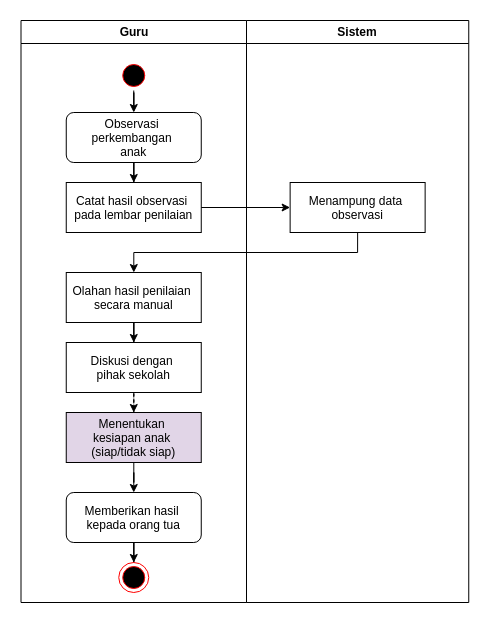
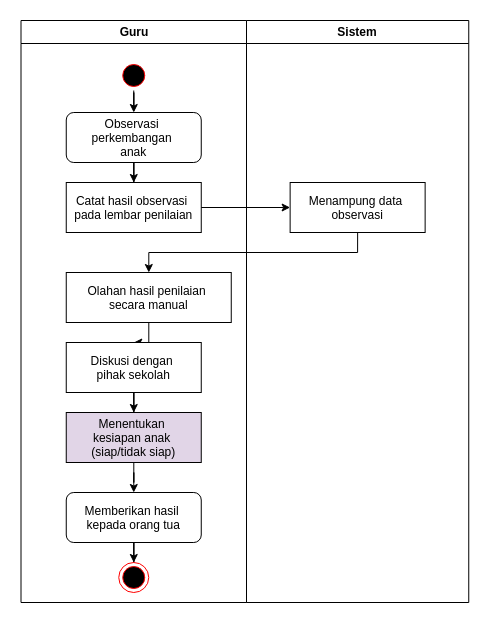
(134, 298) -> (149, 298)
(134, 396) -> (134, 396)
